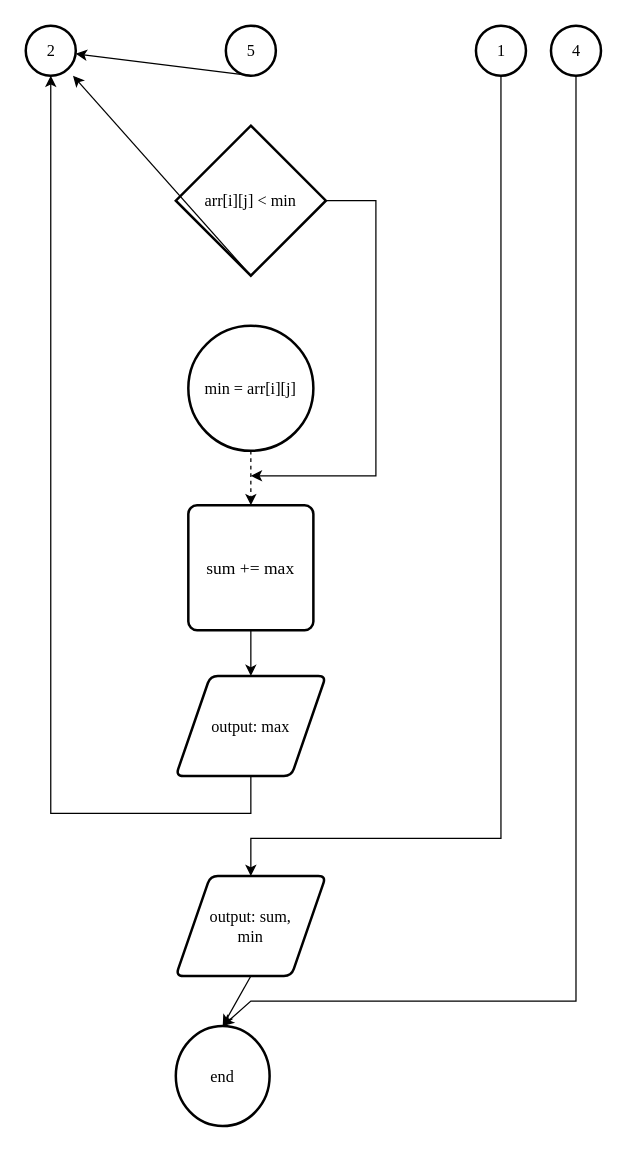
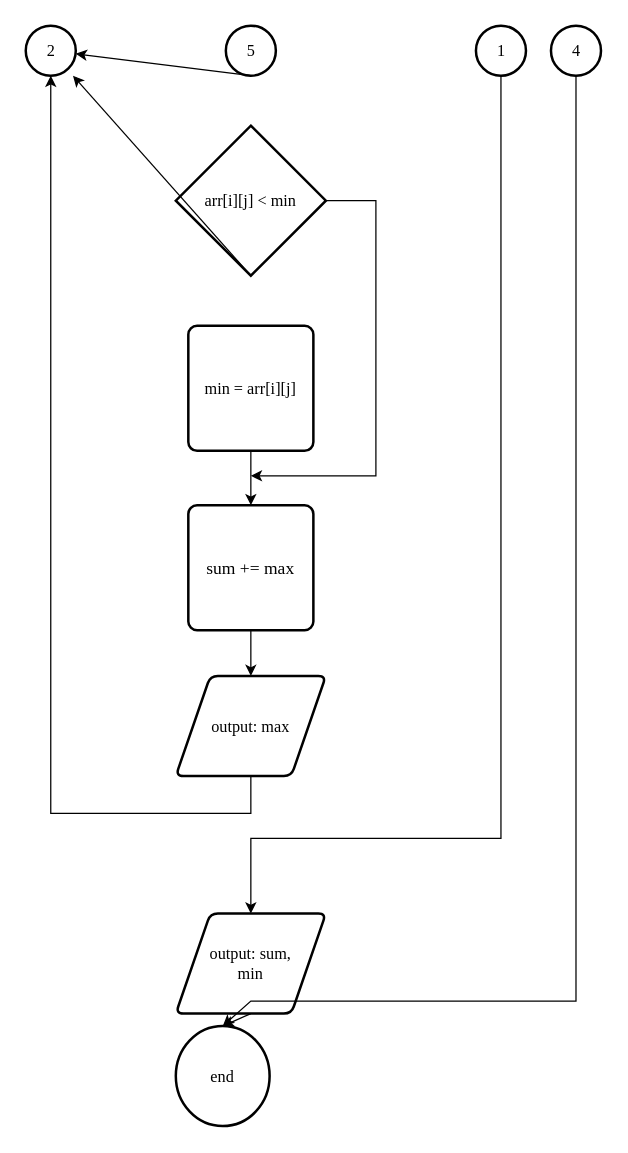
(251, 388) -> (251, 388)
(251, 475) -> (251, 475)
(251, 926) -> (251, 963)
